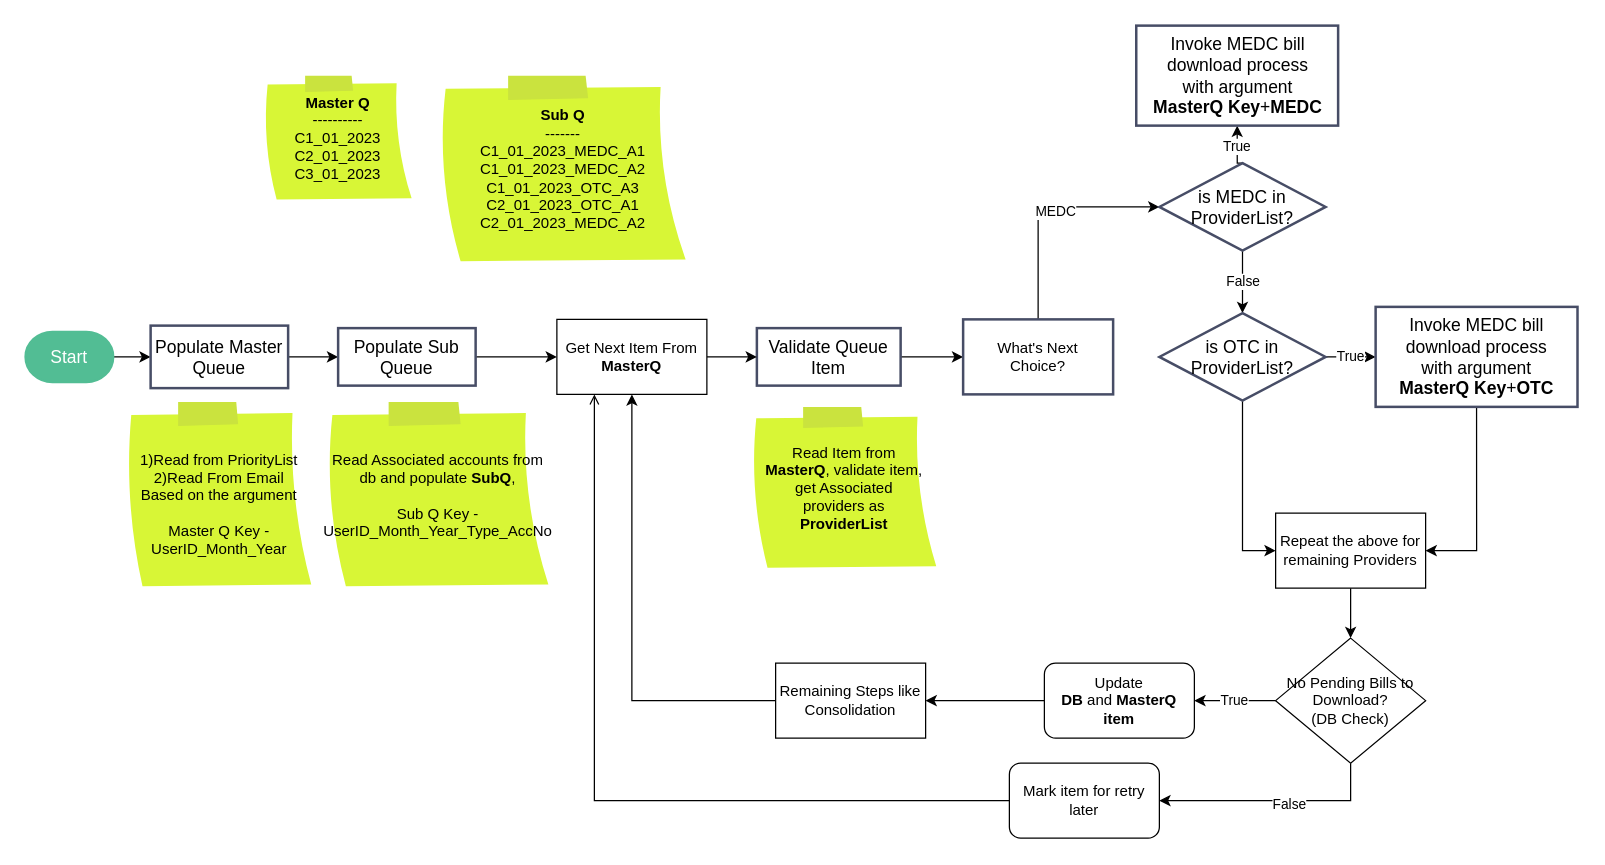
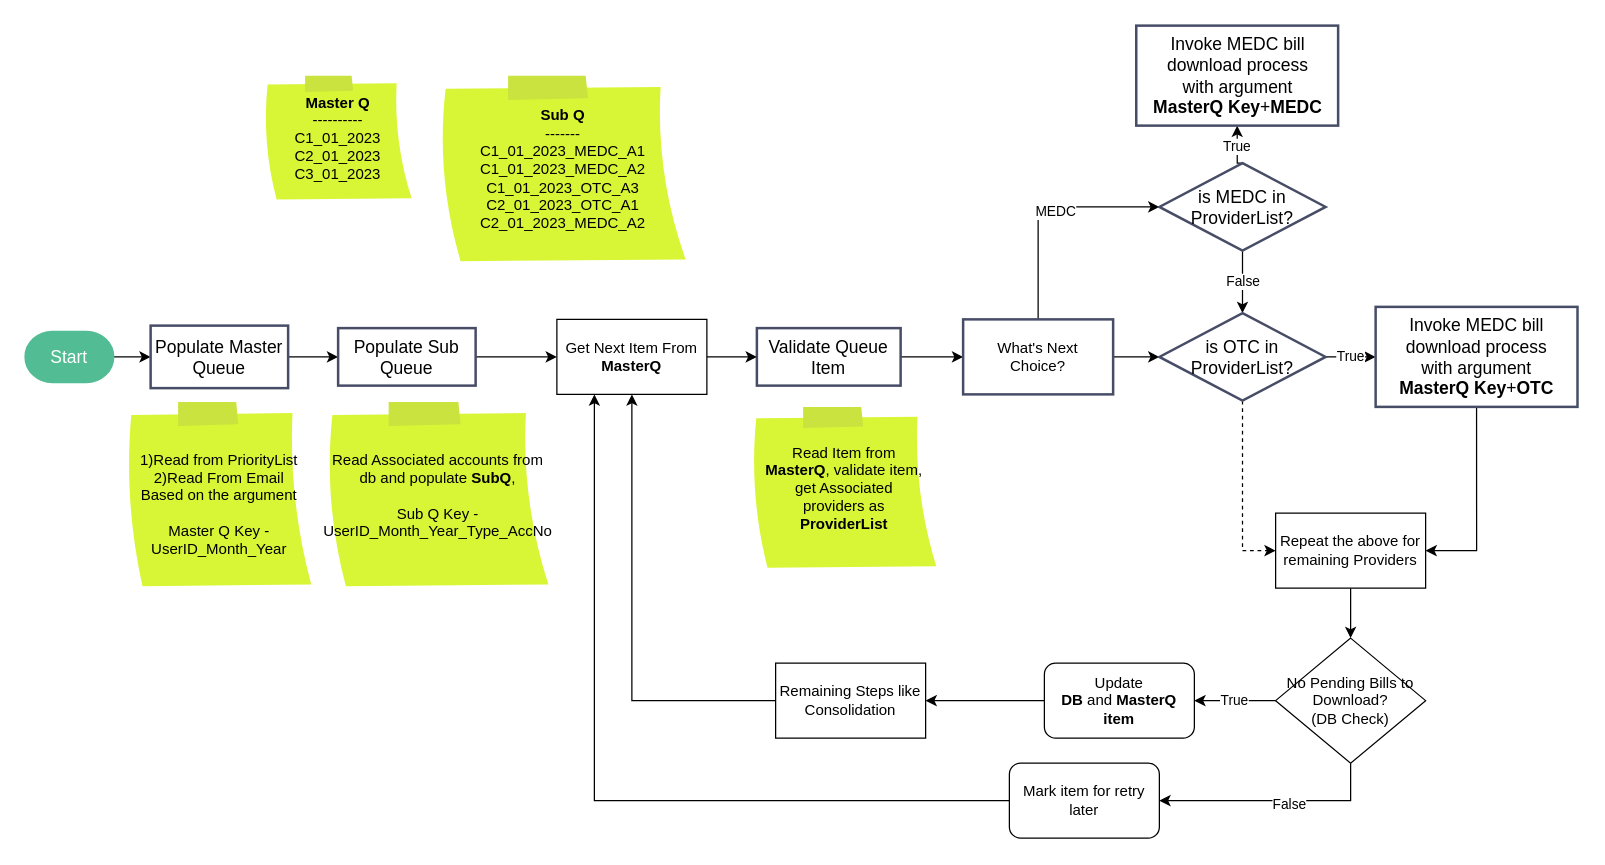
none -> (1132, 357)
(594, 401) -> (594, 404)
(1243, 488) -> (1243, 488)
